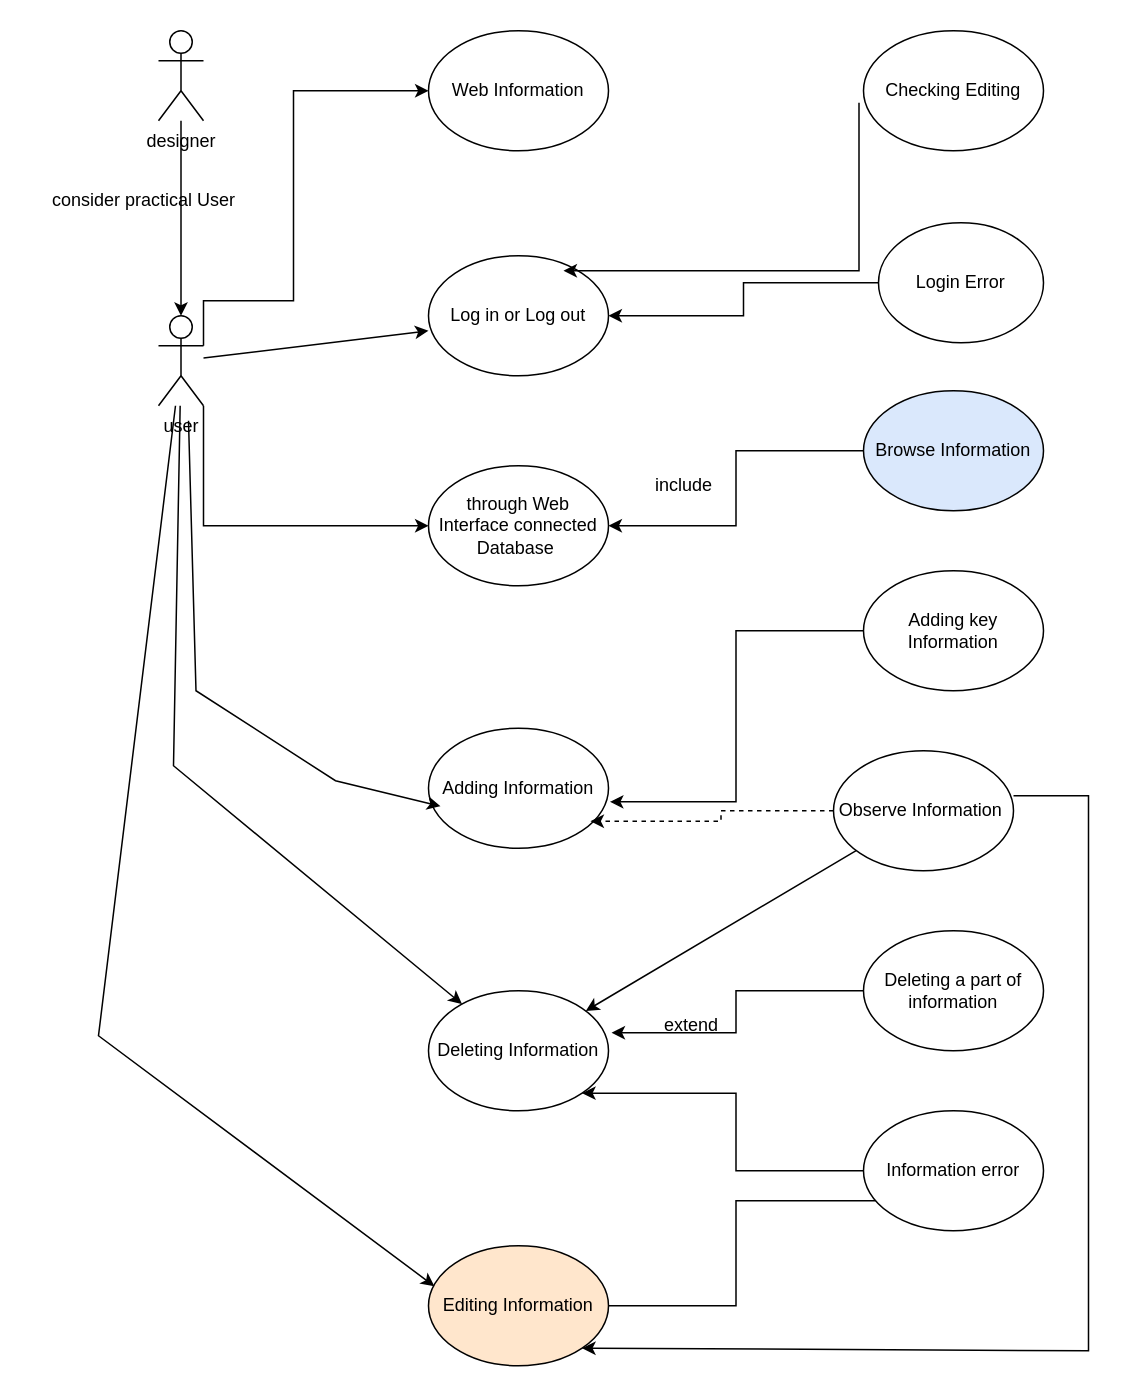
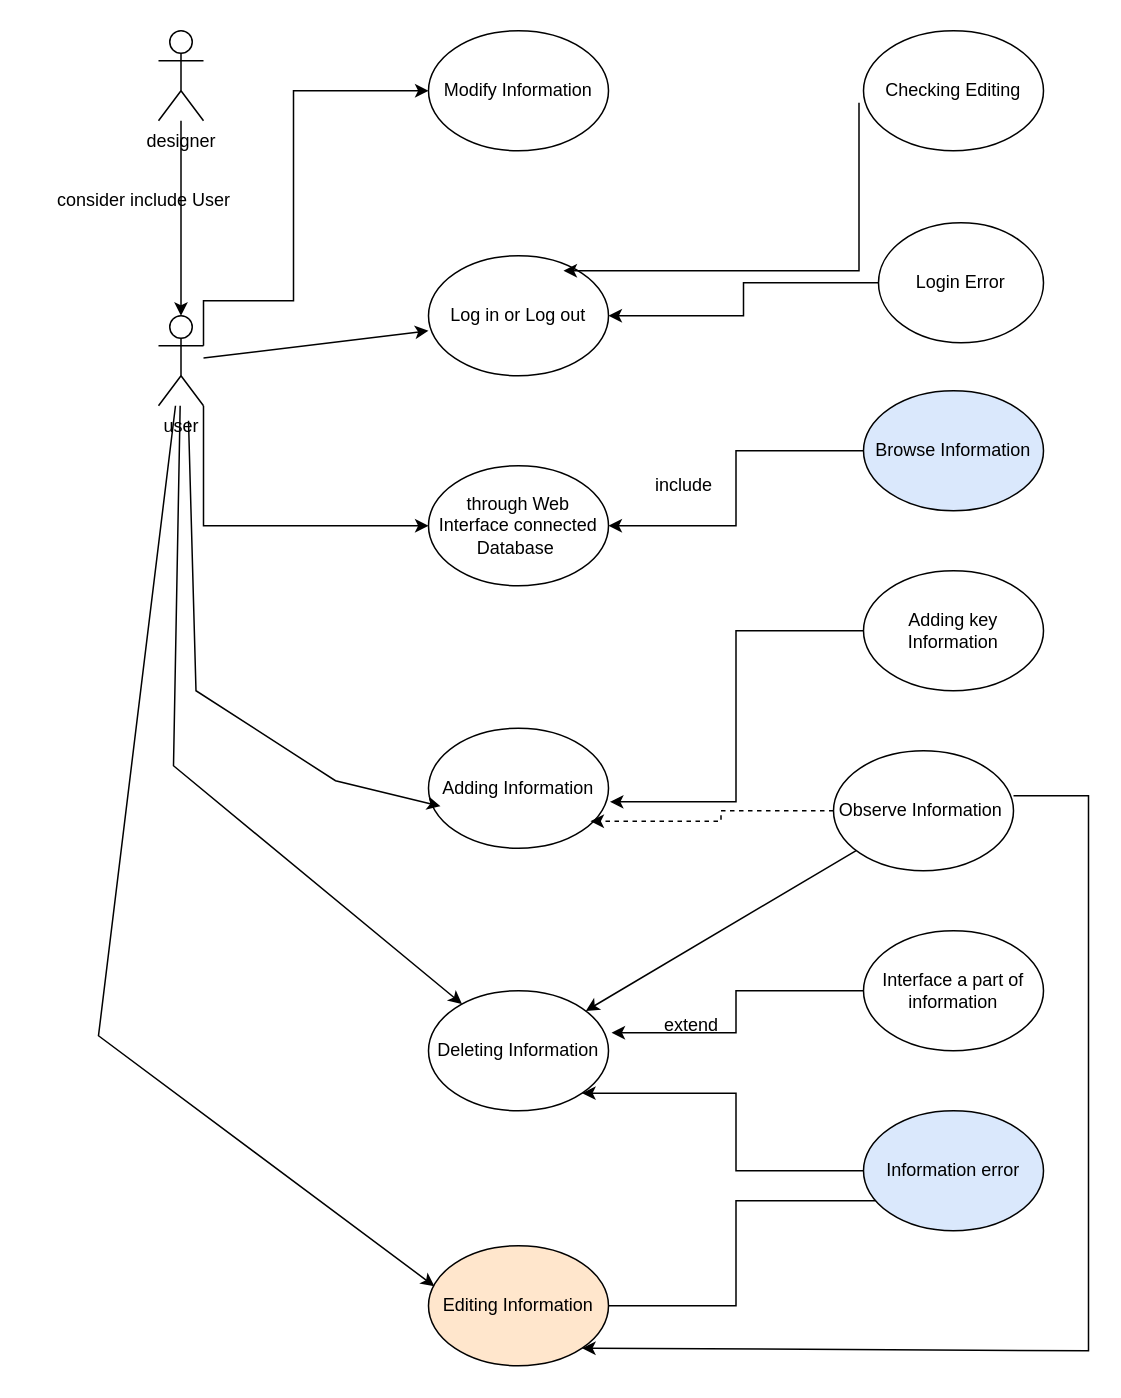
(518, 91) -> (518, 91)
(144, 200) -> (144, 200)
(953, 991) -> (953, 991)
(953, 1171) -> (953, 1171)
